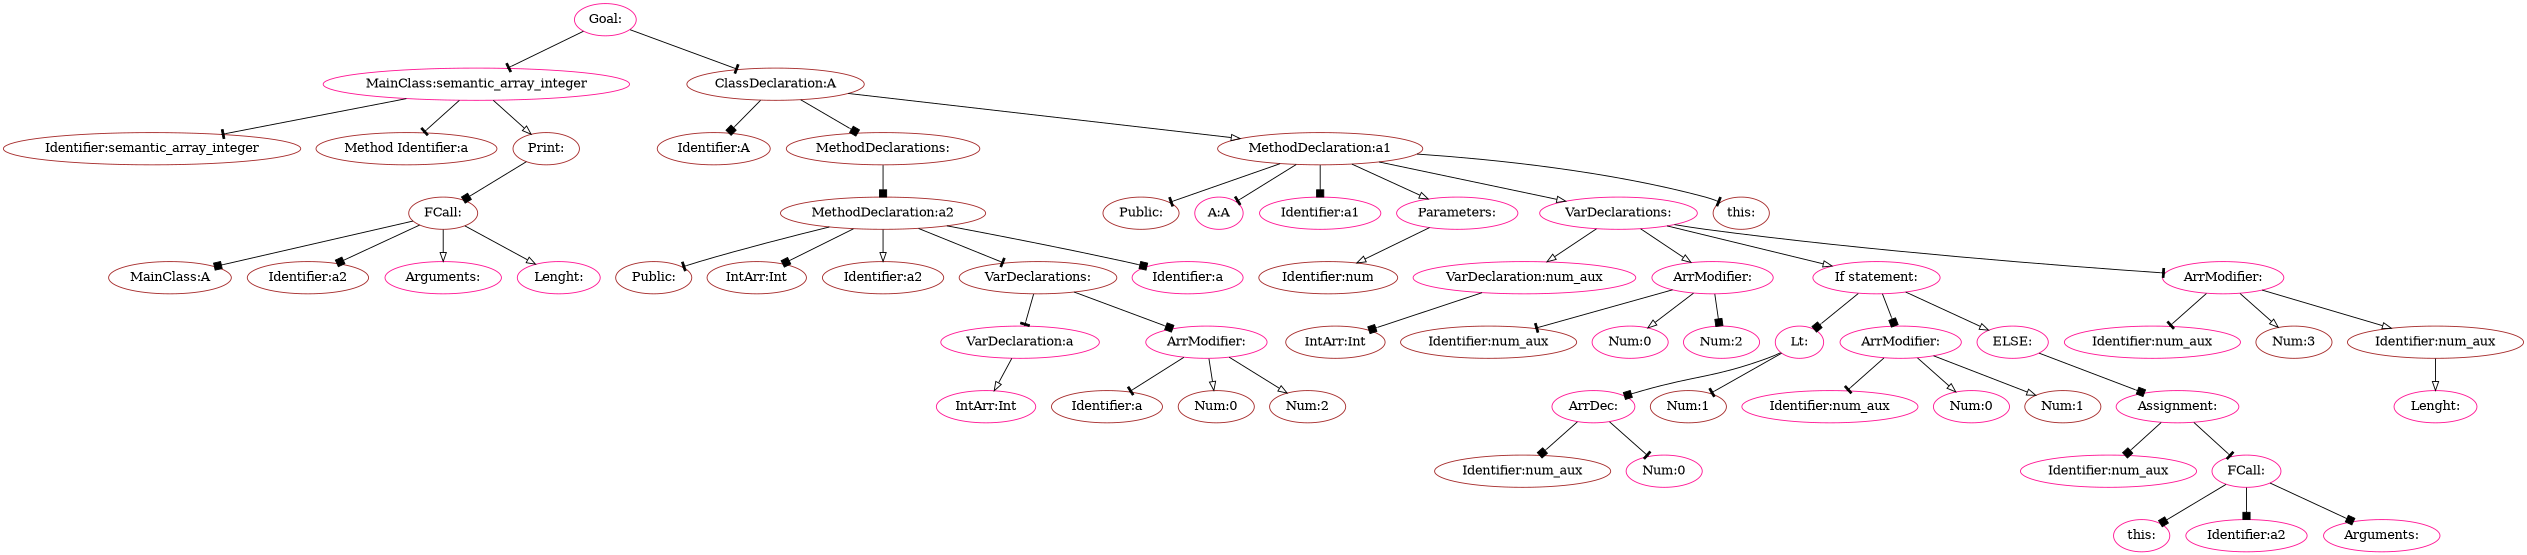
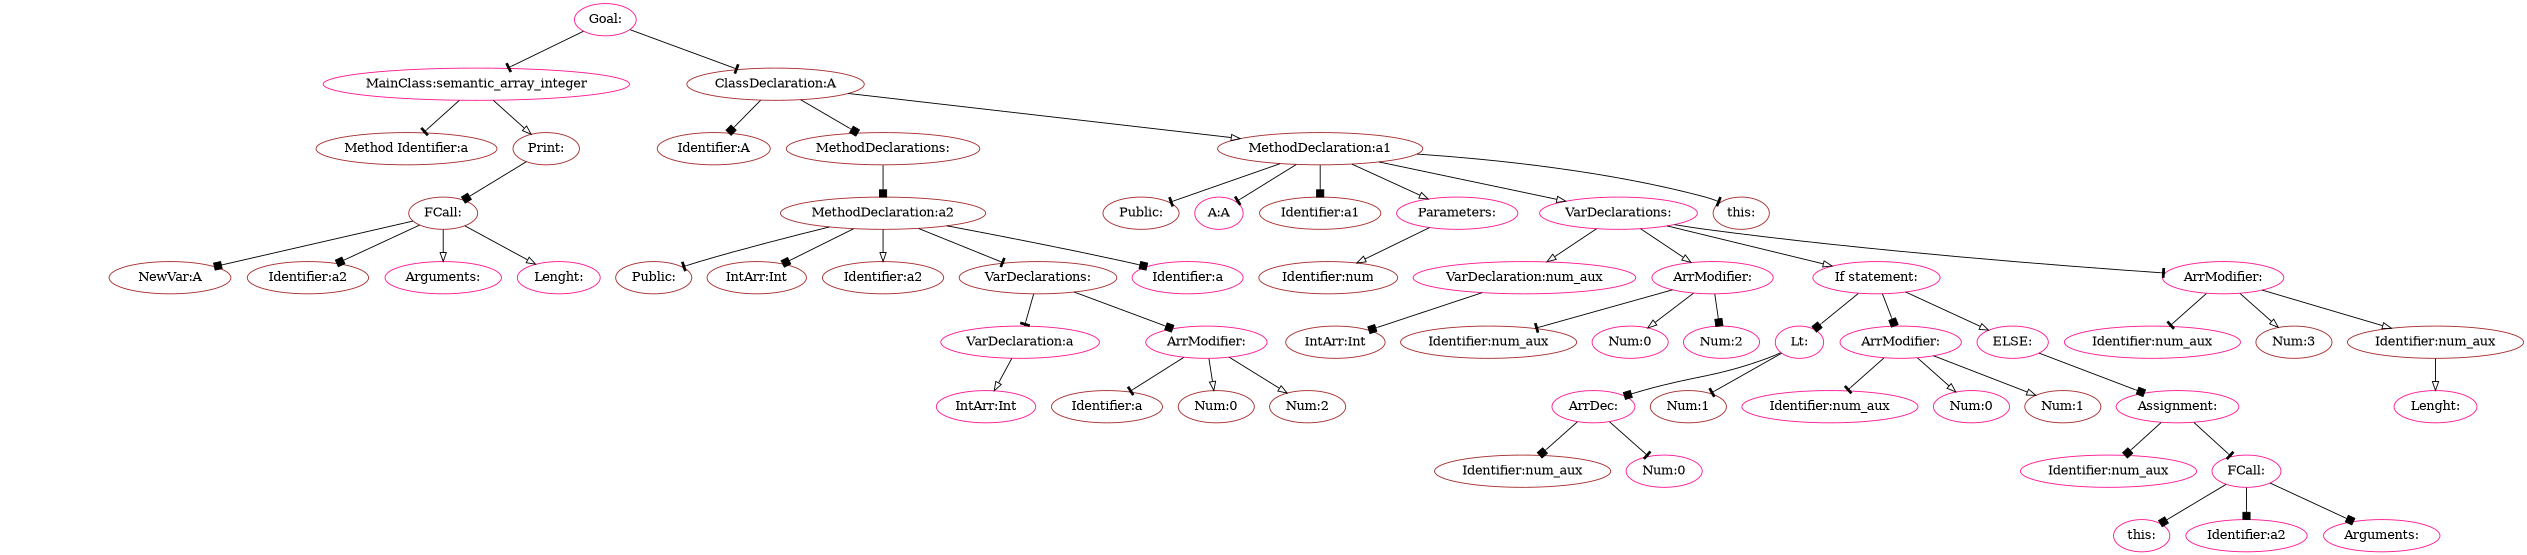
(152, 149) -> none
(1320, 213) -> (1320, 213)
(170, 278) -> (170, 278)
